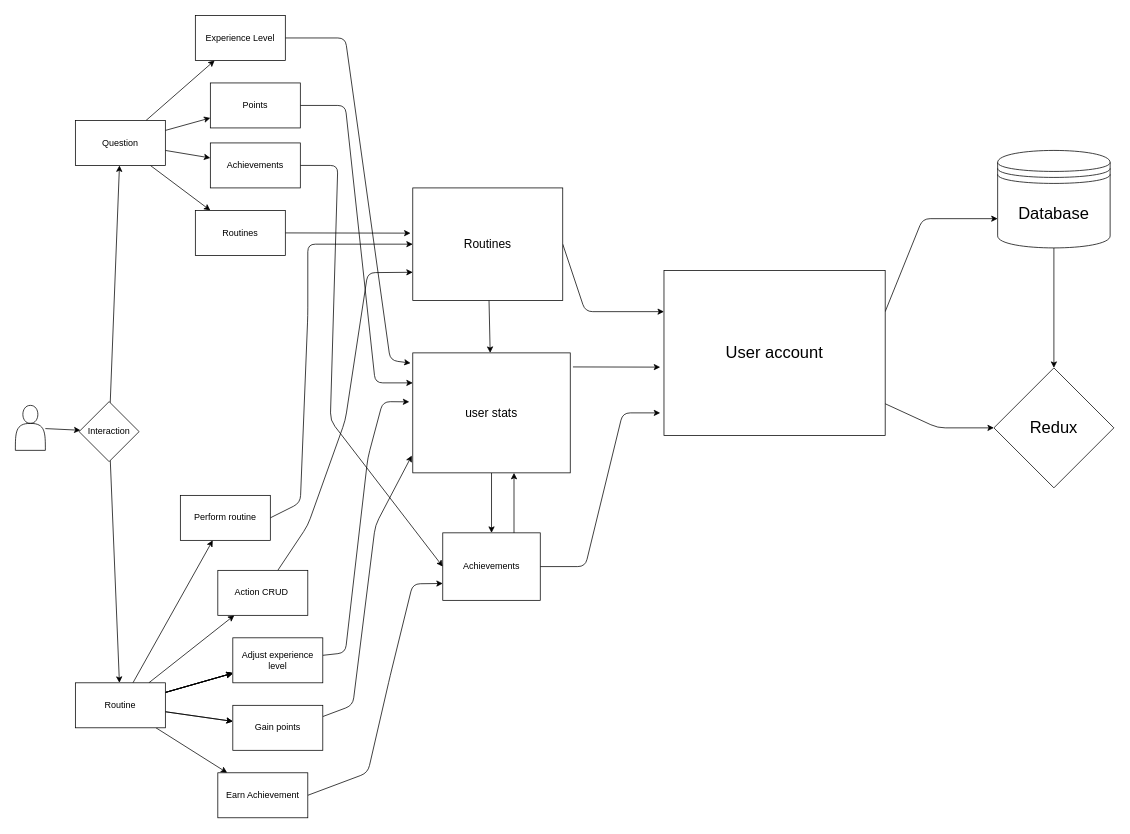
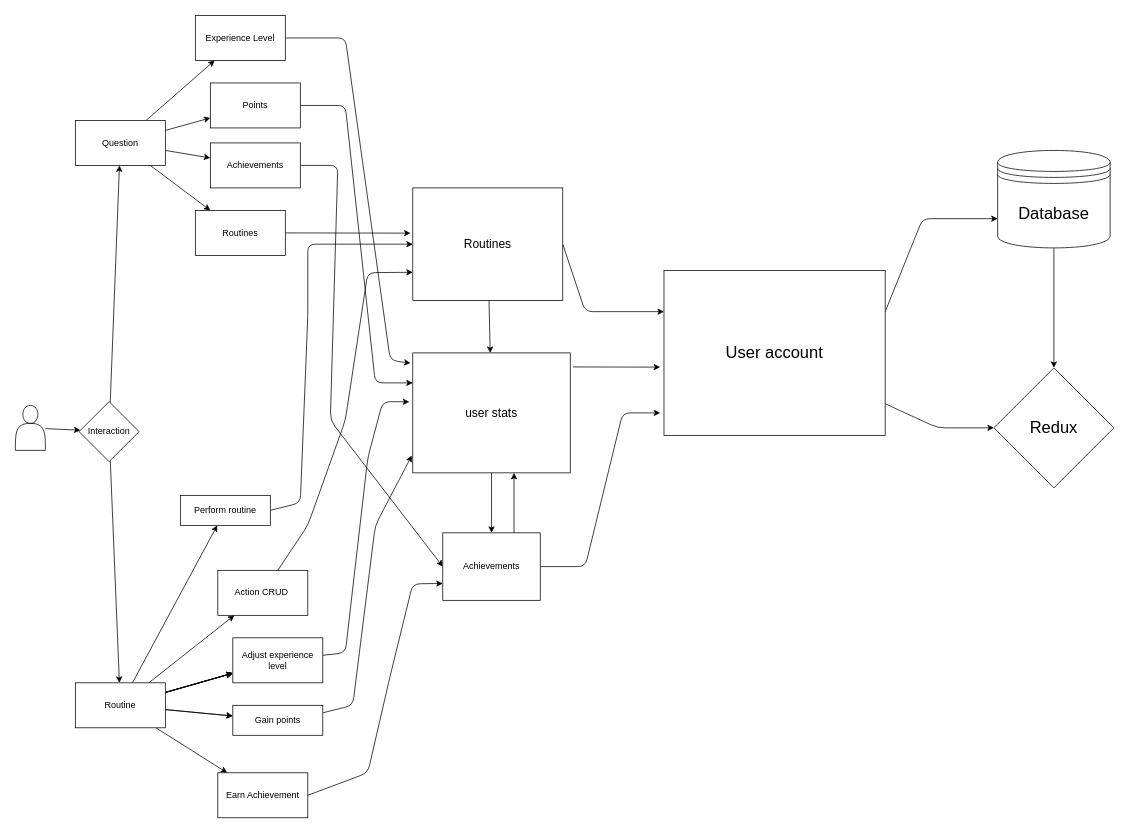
(225, 518) -> (225, 510)
(278, 728) -> (278, 720)
